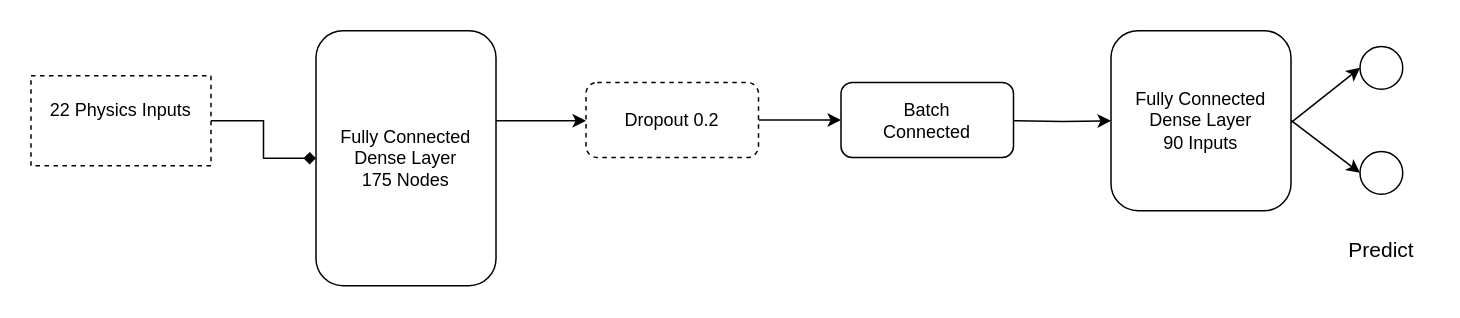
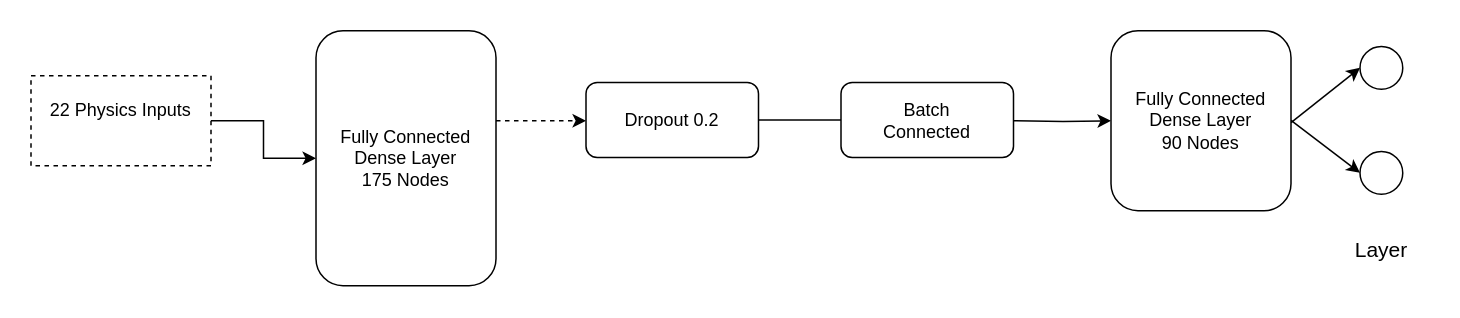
(672, 120) -> (672, 120)
(829, 120) -> (833, 120)
(537, 121) -> (537, 121)
(1201, 121) -> (1201, 121)
(303, 158) -> (304, 158)
(1382, 250) -> (1382, 250)
